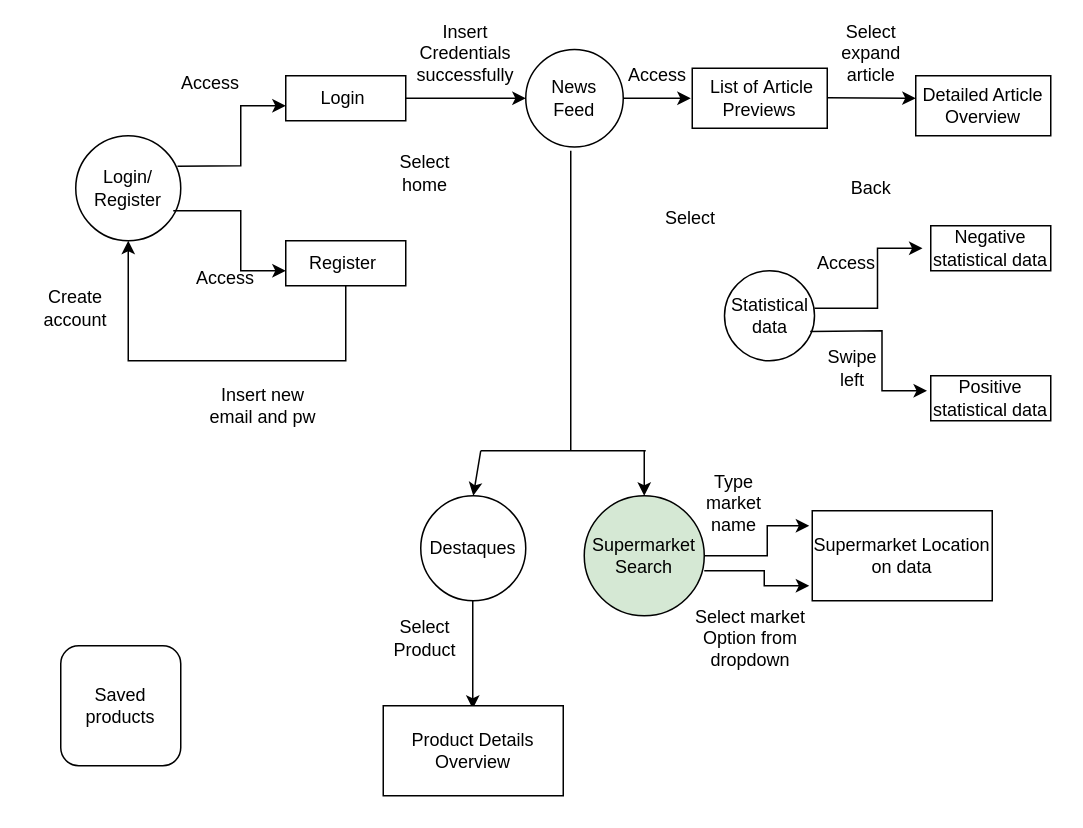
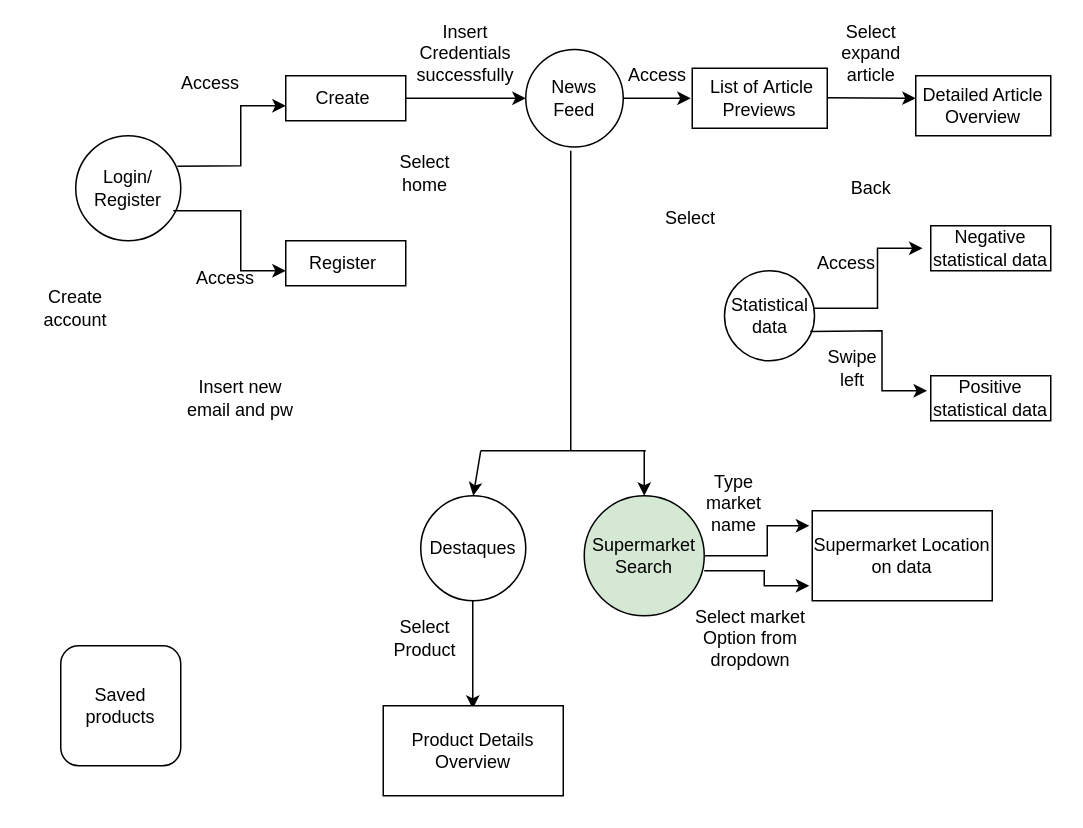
(346, 98) -> (346, 98)
(219, 361) -> none
(263, 406) -> (241, 398)
